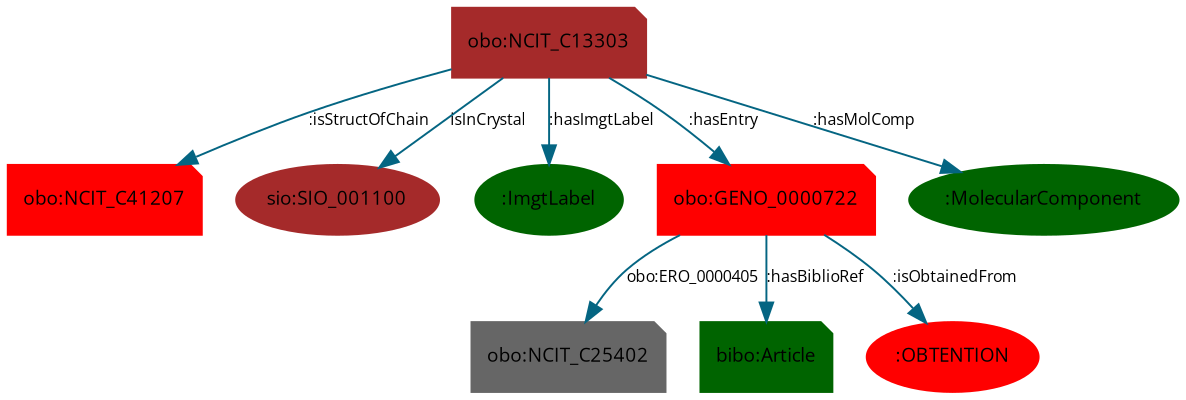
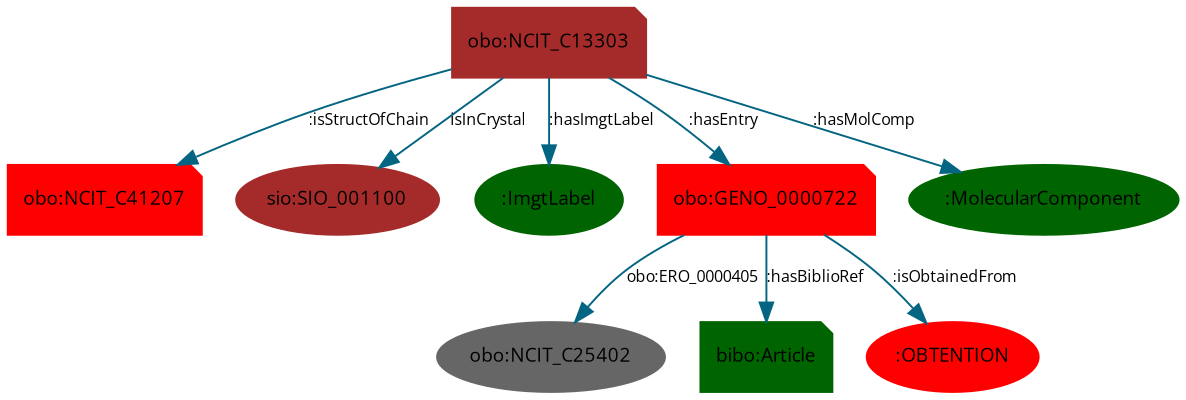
(569, 357) -> (551, 357)
